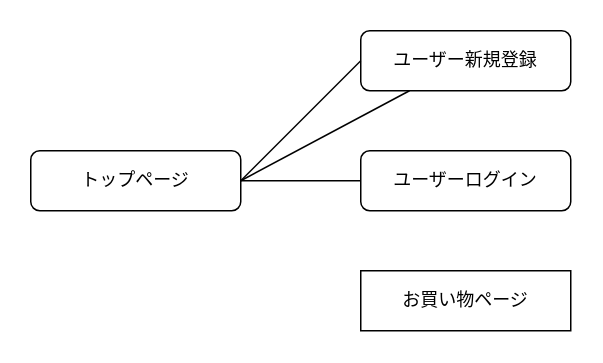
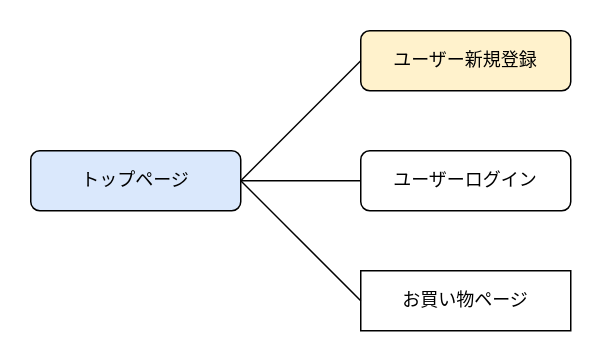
(466, 61) -> (466, 61)
(326, 135) -> (302, 242)
(136, 181) -> (136, 181)
